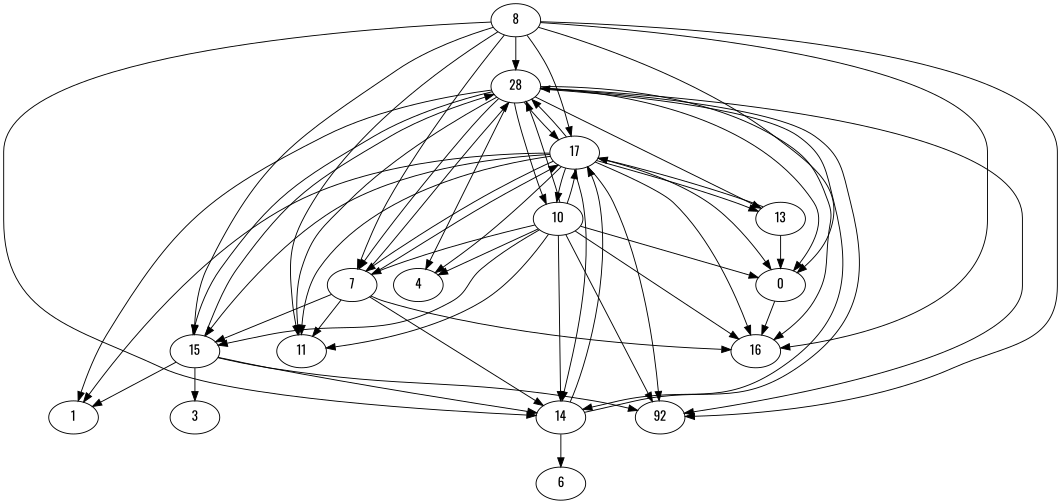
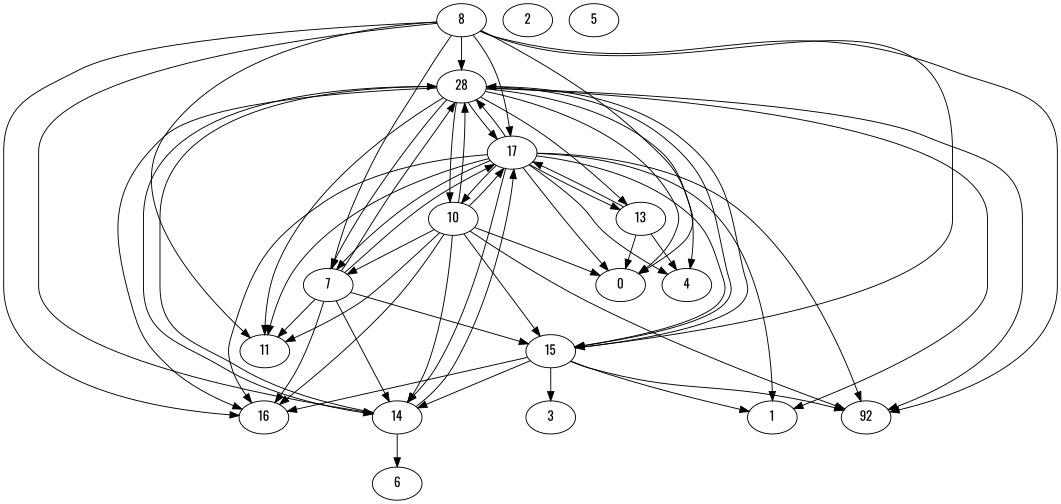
none -> (528, 20)
none -> (594, 20)
(493, 250) -> (660, 247)
(770, 314) -> (412, 383)
